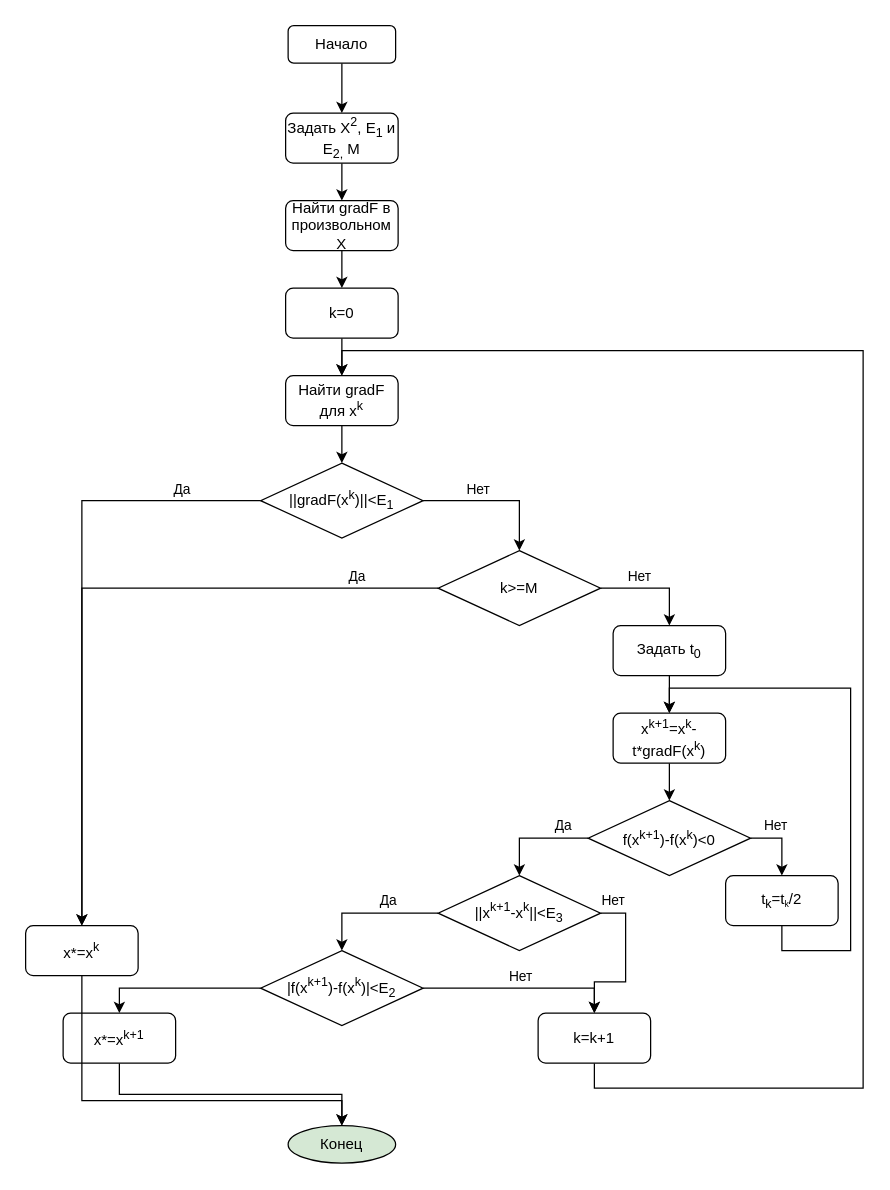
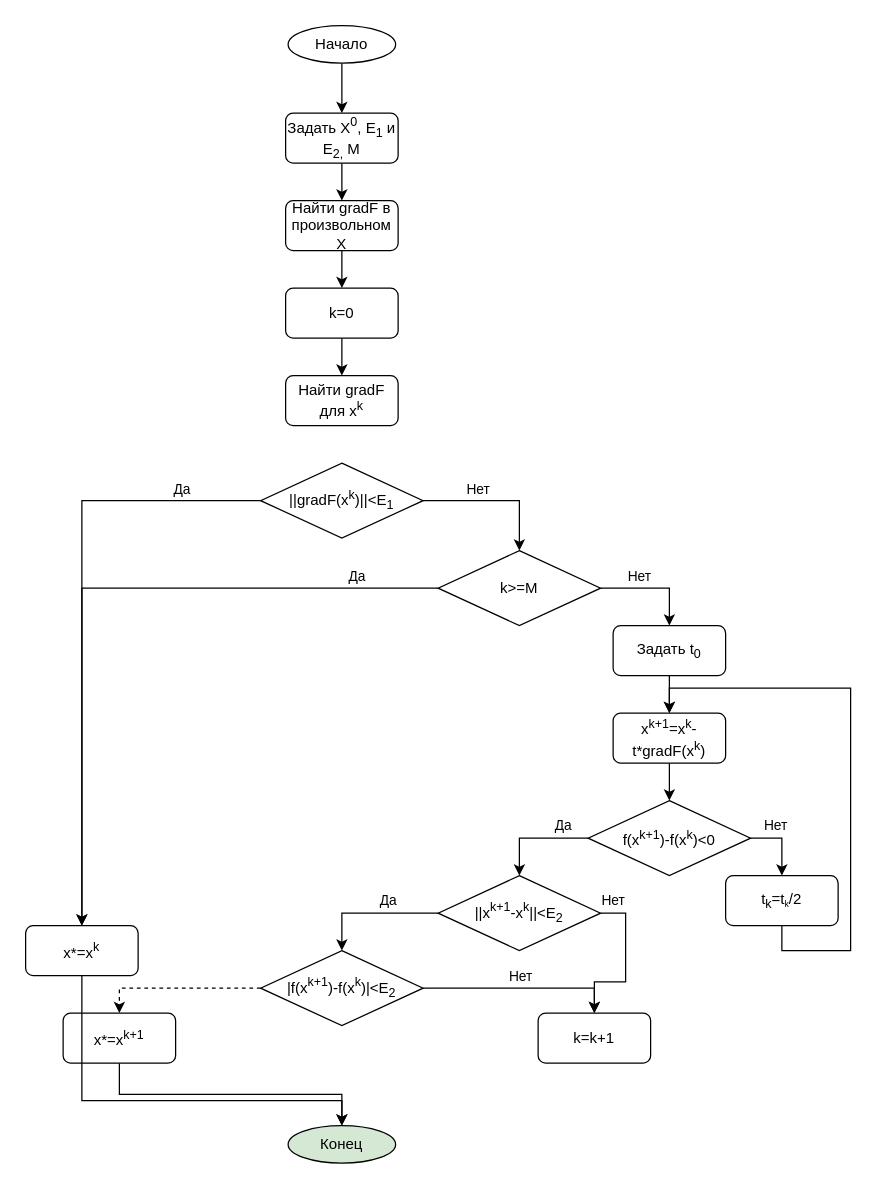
(342, 44) -> (342, 44)
(342, 138) -> (342, 138)
(342, 449) -> none
(863, 607) -> none
(519, 913) -> (519, 913)
(180, 988) -> (180, 988)
